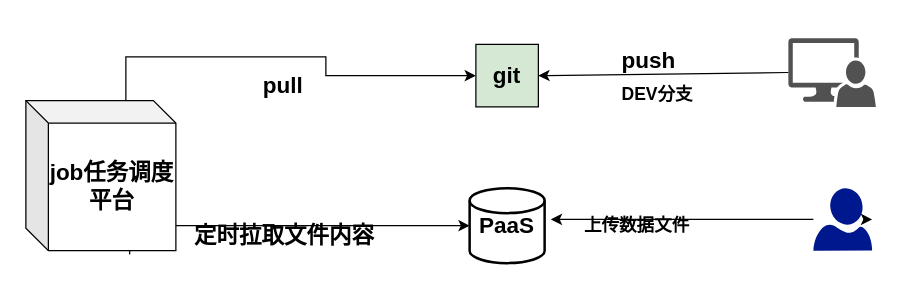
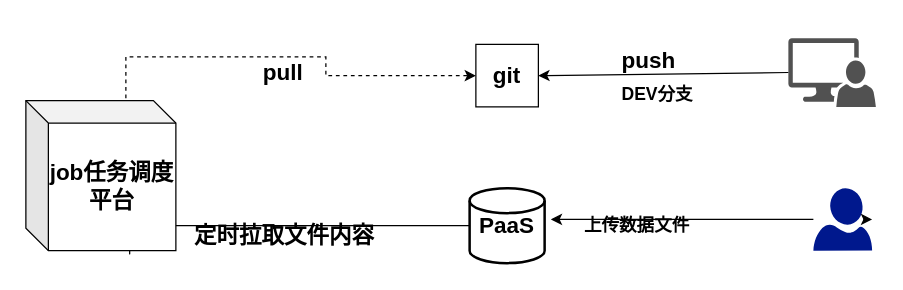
(282, 57) -> (282, 57)
(507, 76) -> (507, 76)
(291, 82) -> (291, 69)
(459, 226) -> (463, 226)
